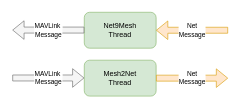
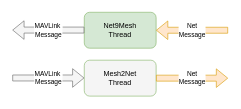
(120, 78) -> (120, 78)
